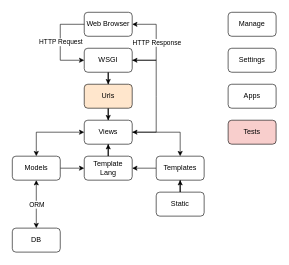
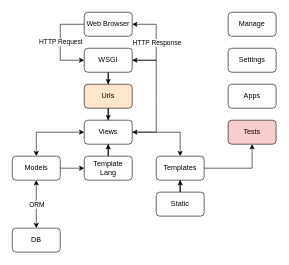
(137, 168) -> (252, 149)
